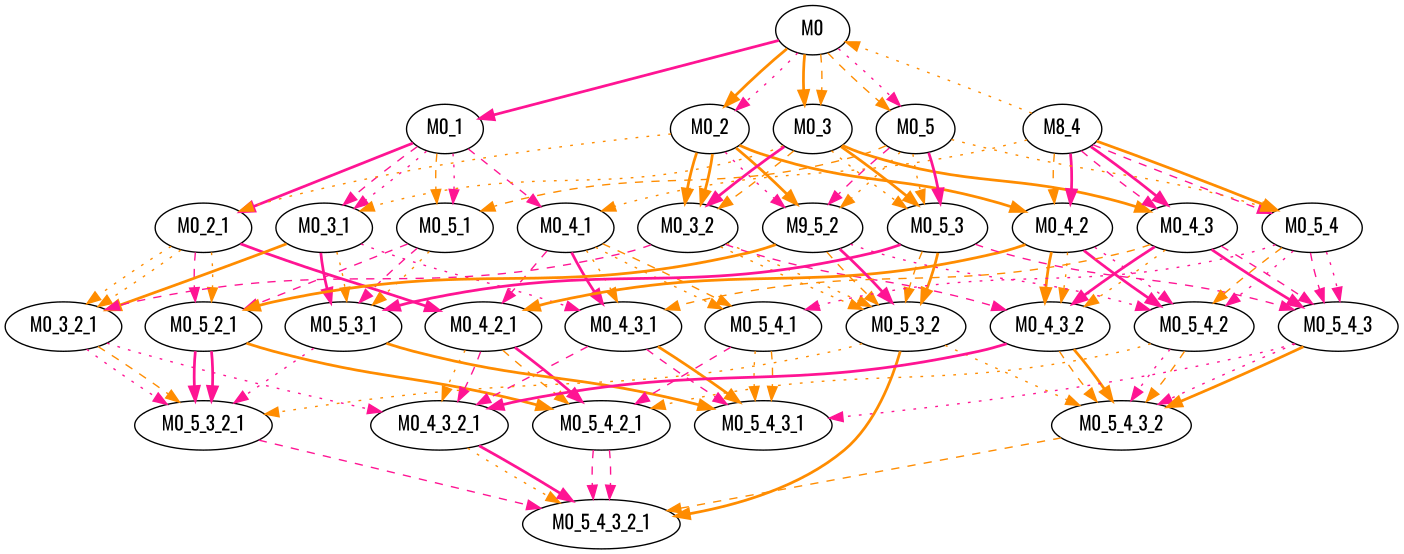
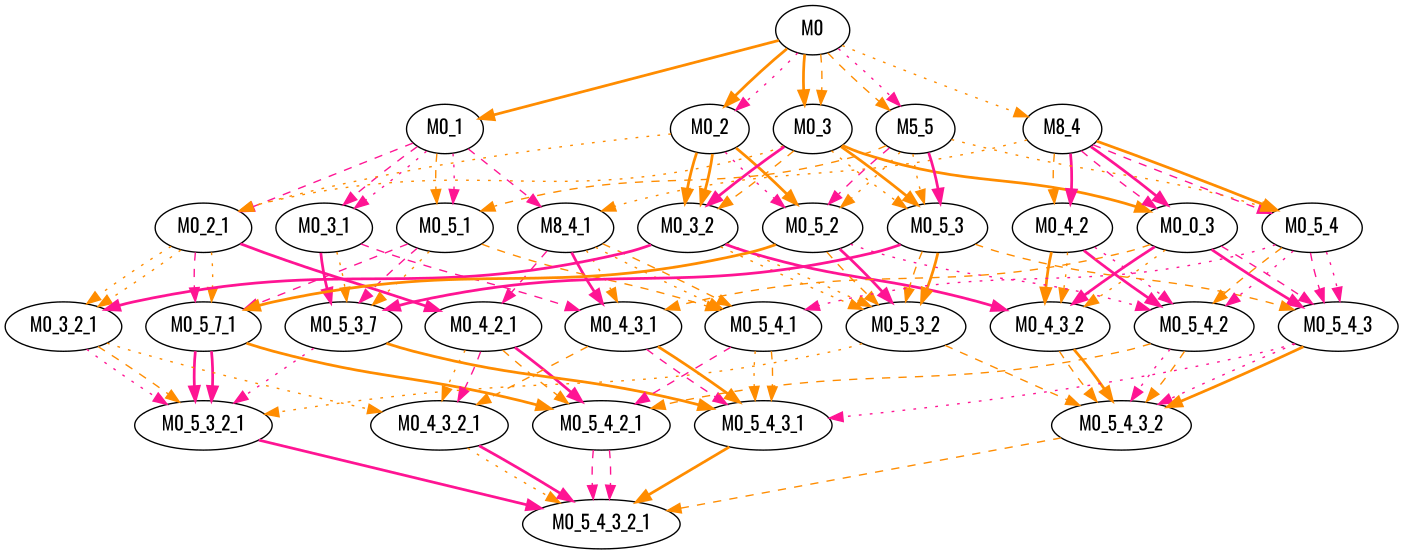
(636, 78) -> (636, 78)
(946, 79) -> (928, 80)
(916, 129) -> (916, 129)
(333, 175) -> (333, 175)
(579, 180) -> (532, 181)
(909, 184) -> none
(566, 228) -> (566, 228)
(813, 228) -> (813, 228)
(1187, 228) -> (1187, 228)
(437, 269) -> (437, 269)
(905, 270) -> none
(203, 275) -> none
(859, 277) -> (831, 272)
(292, 281) -> (292, 281)
(1159, 281) -> (1159, 281)
none -> (639, 287)
(203, 327) -> (203, 327)
(343, 327) -> (343, 327)
(553, 365) -> (553, 365)
(908, 377) -> (908, 377)
(237, 378) -> (237, 378)
(743, 378) -> none
(1018, 378) -> (1018, 378)
(822, 466) -> (689, 471)
(393, 473) -> (393, 473)
